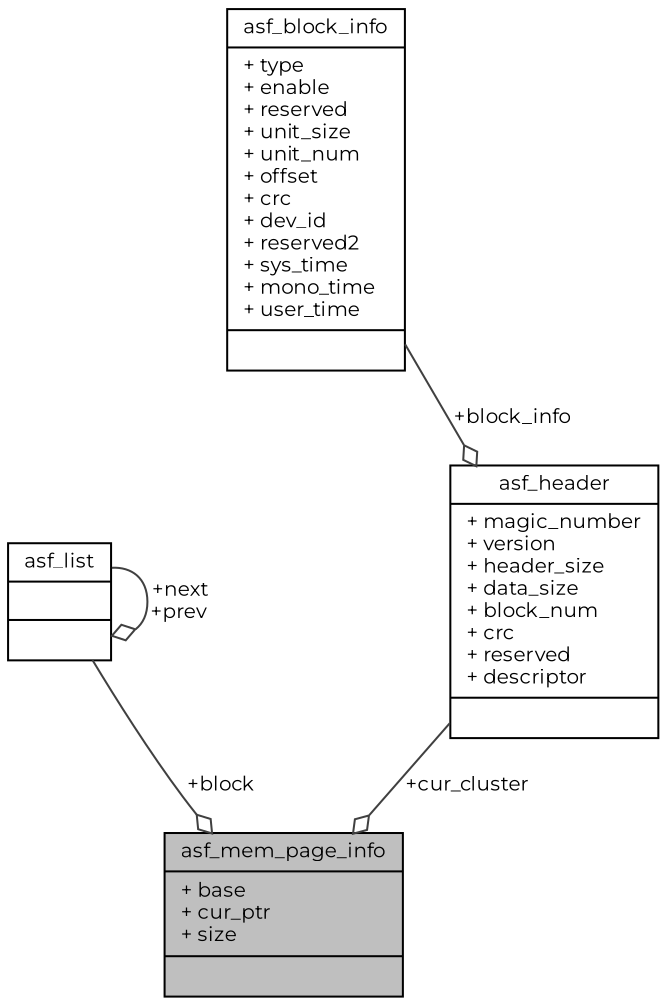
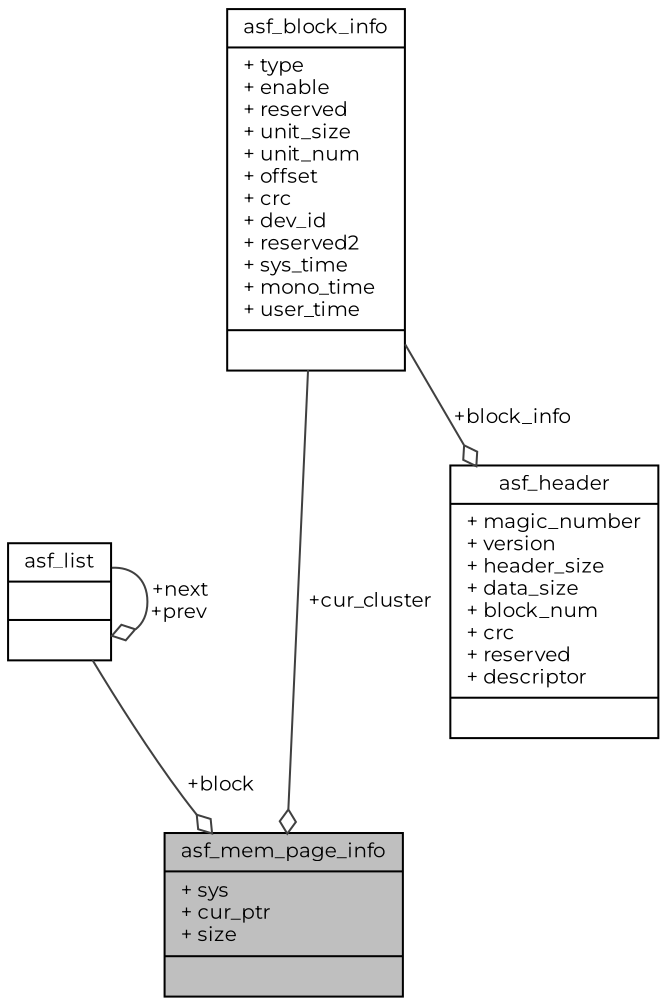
(410, 769) -> (298, 590)
(214, 891) -> (206, 891)
